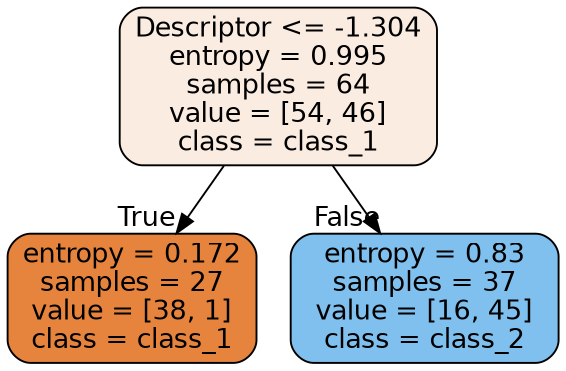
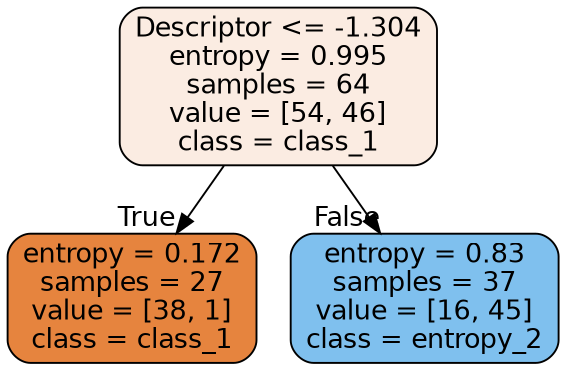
(425, 298) -> (425, 298)
